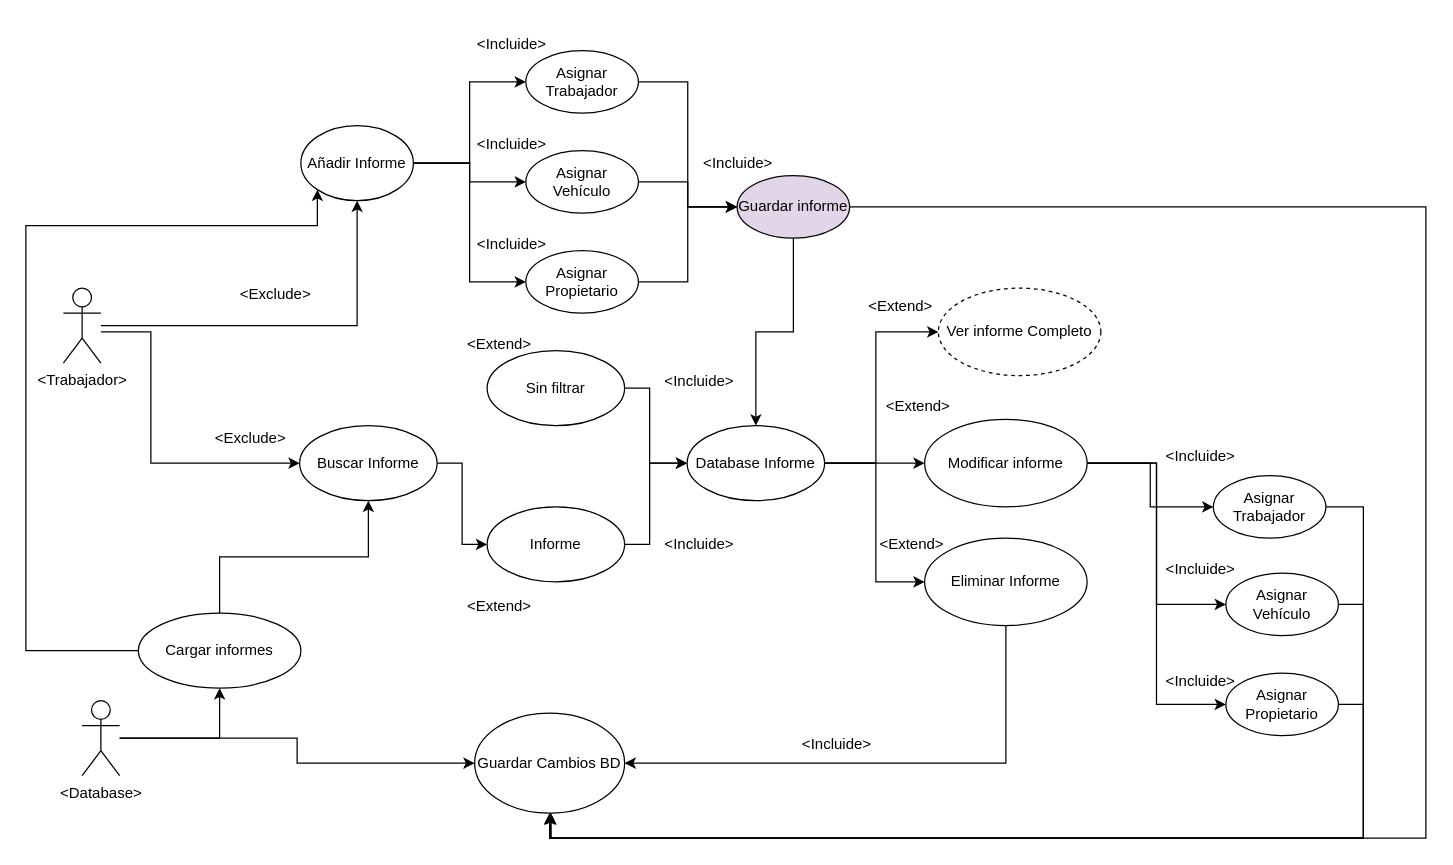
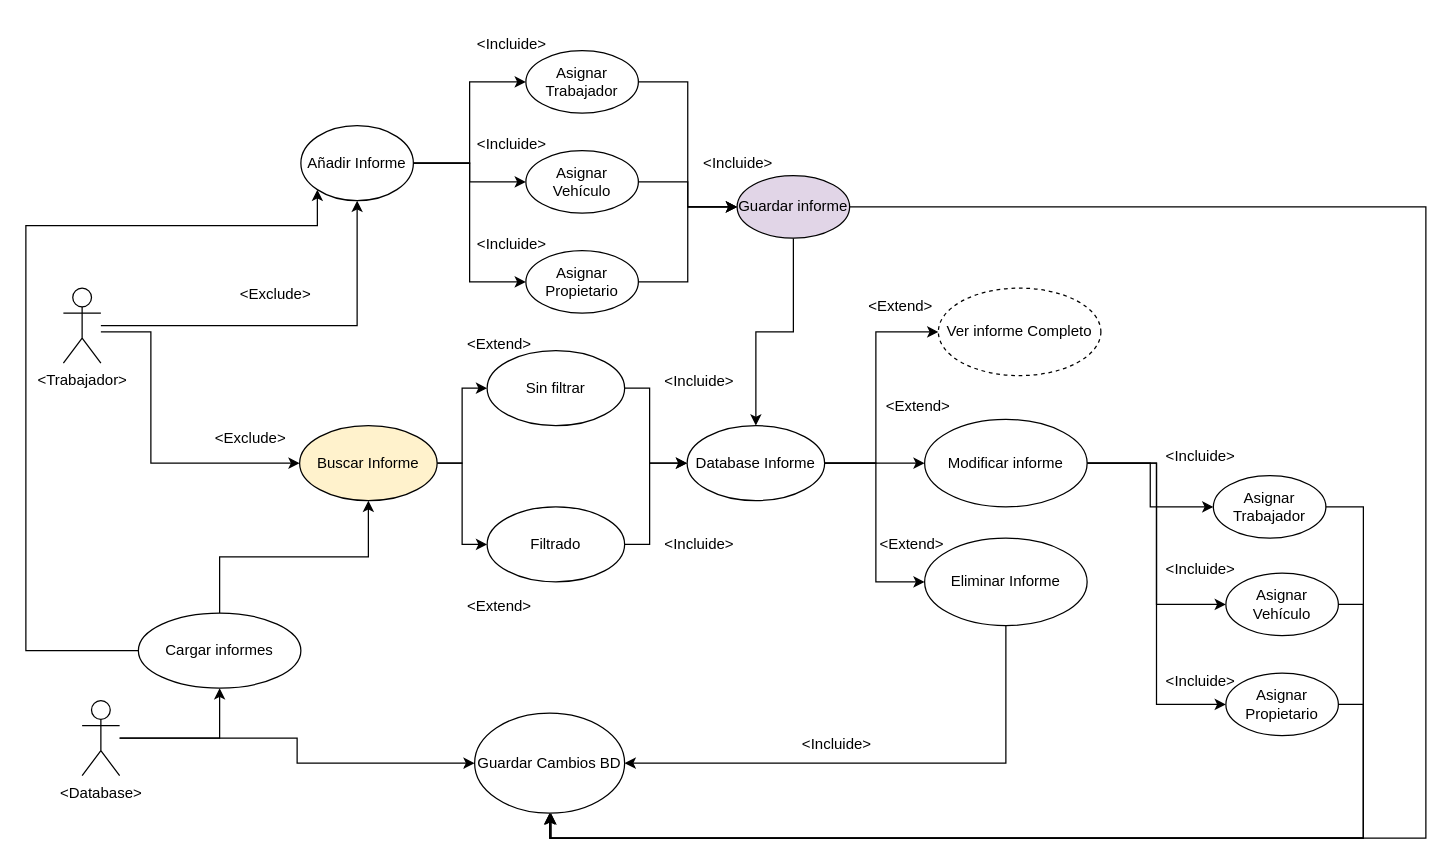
none -> (462, 417)
(368, 463) -> (368, 463)
(556, 544) -> (556, 544)
